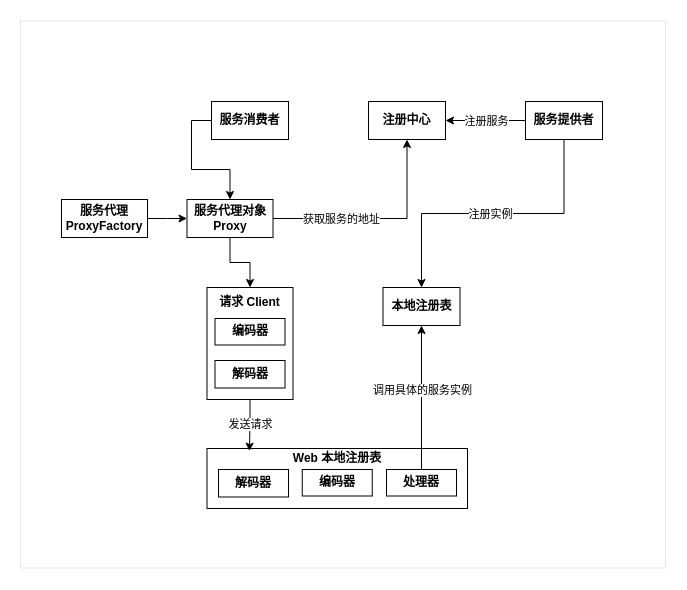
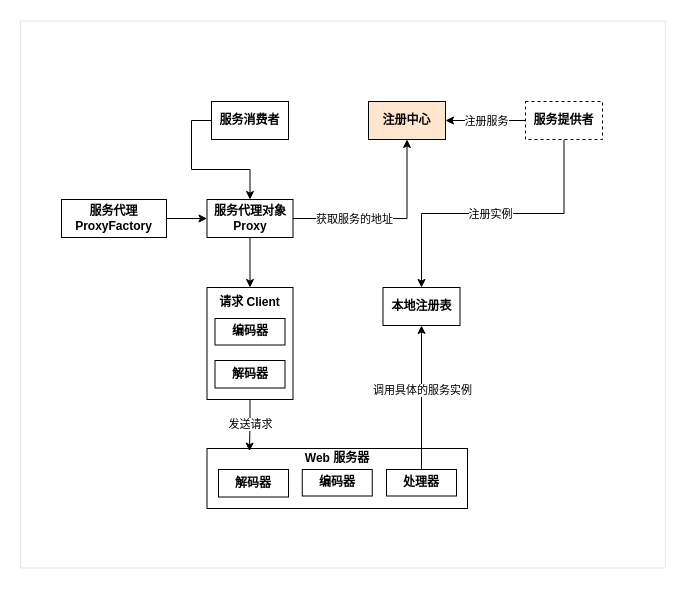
(407, 121) -> (407, 121)
(564, 121) -> (564, 121)
(105, 219) -> (114, 219)
(230, 219) -> (250, 219)
(338, 459) -> (338, 459)
